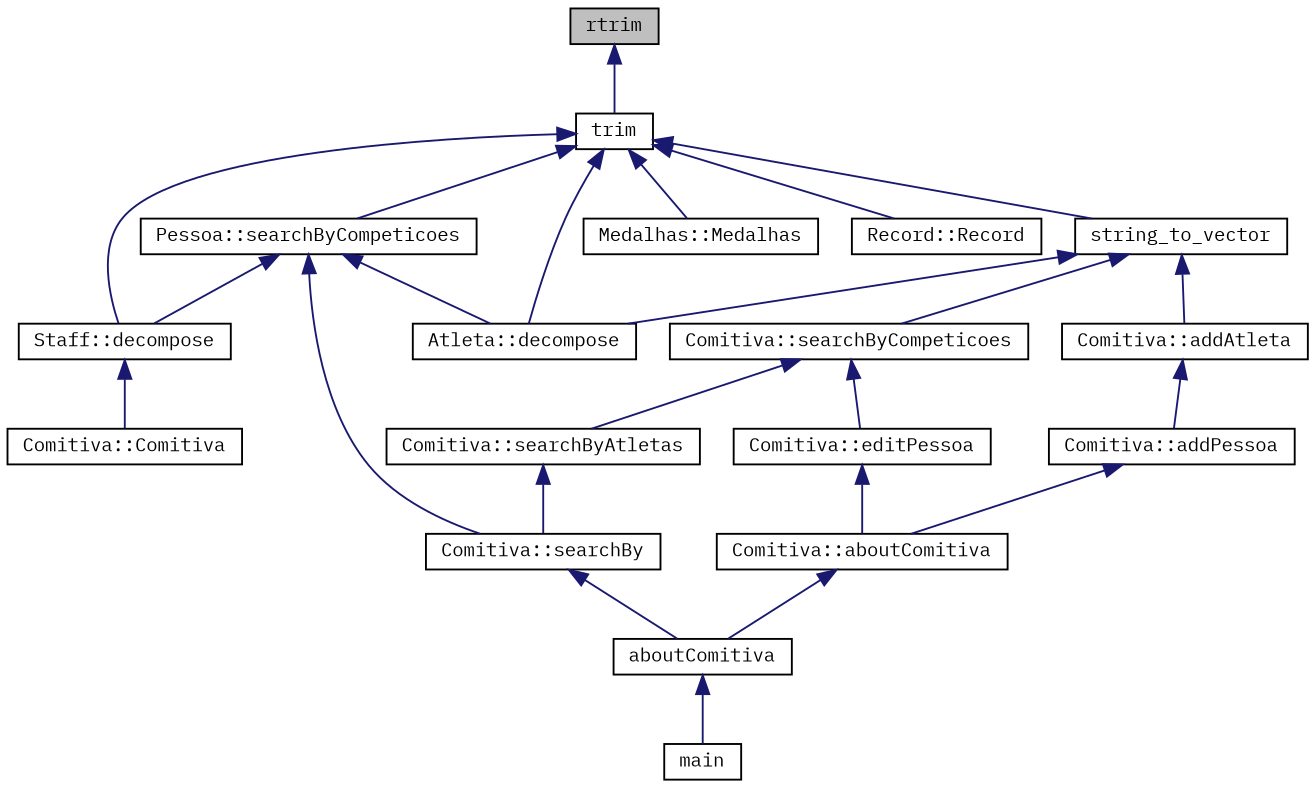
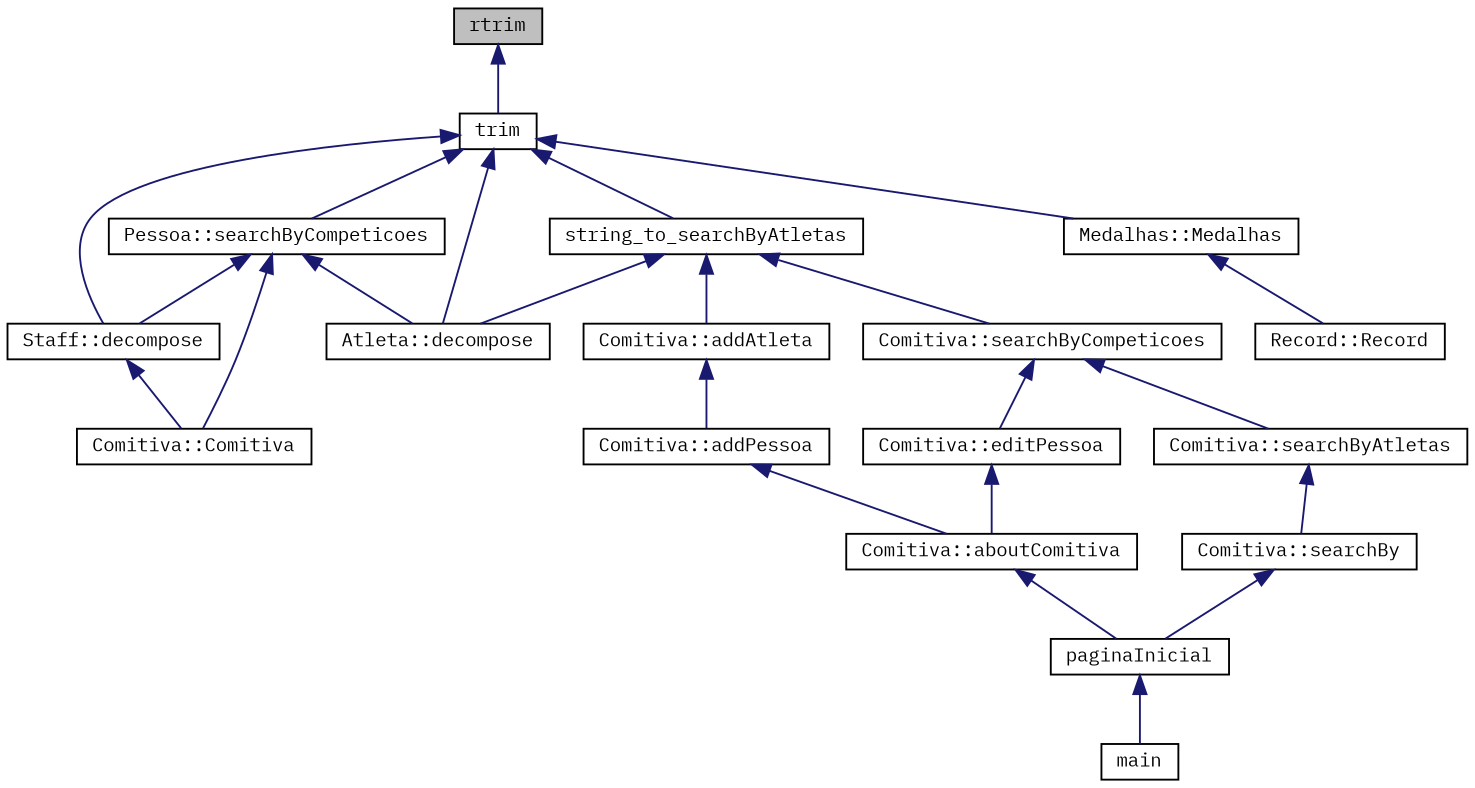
(783, 185) -> (1274, 294)
(1181, 236) -> (706, 236)
(349, 436) -> (239, 352)
(703, 657) -> (1140, 657)
